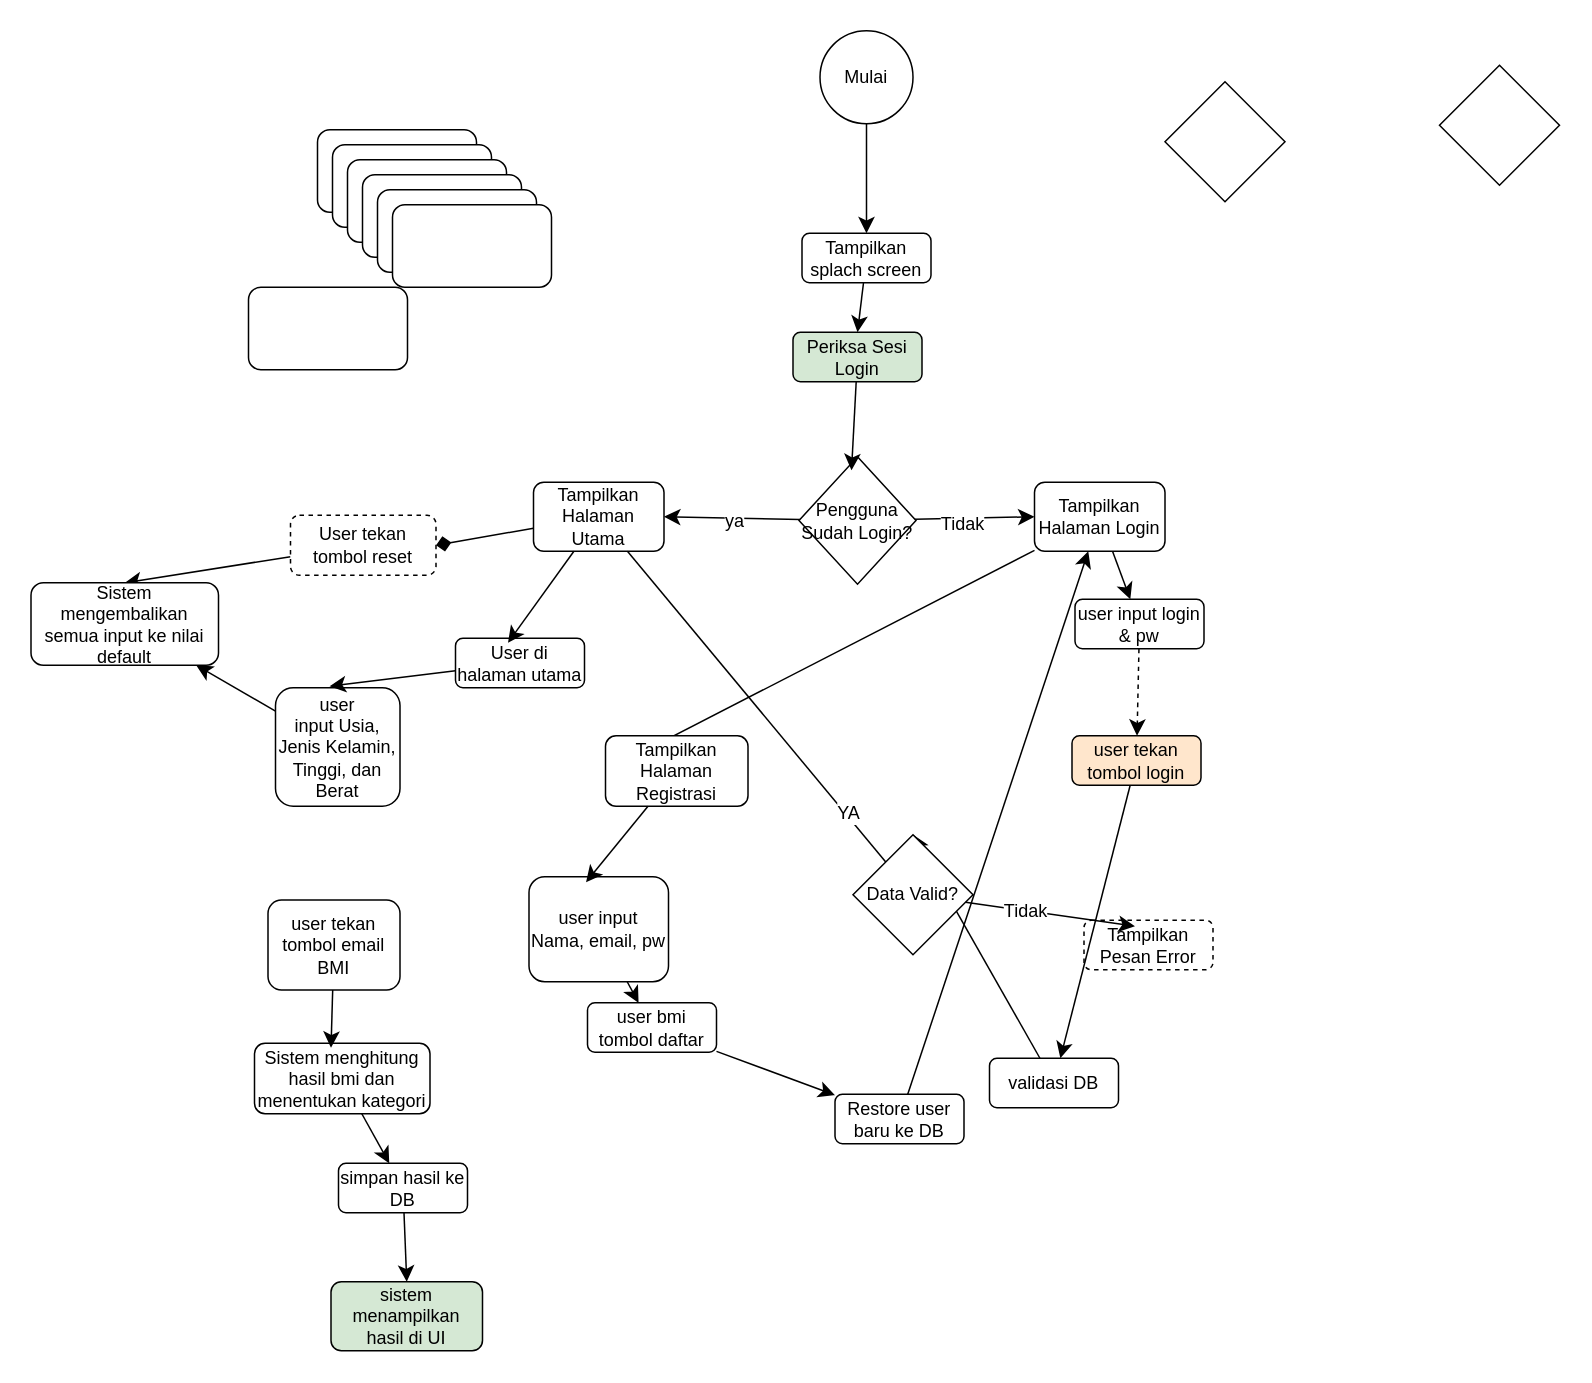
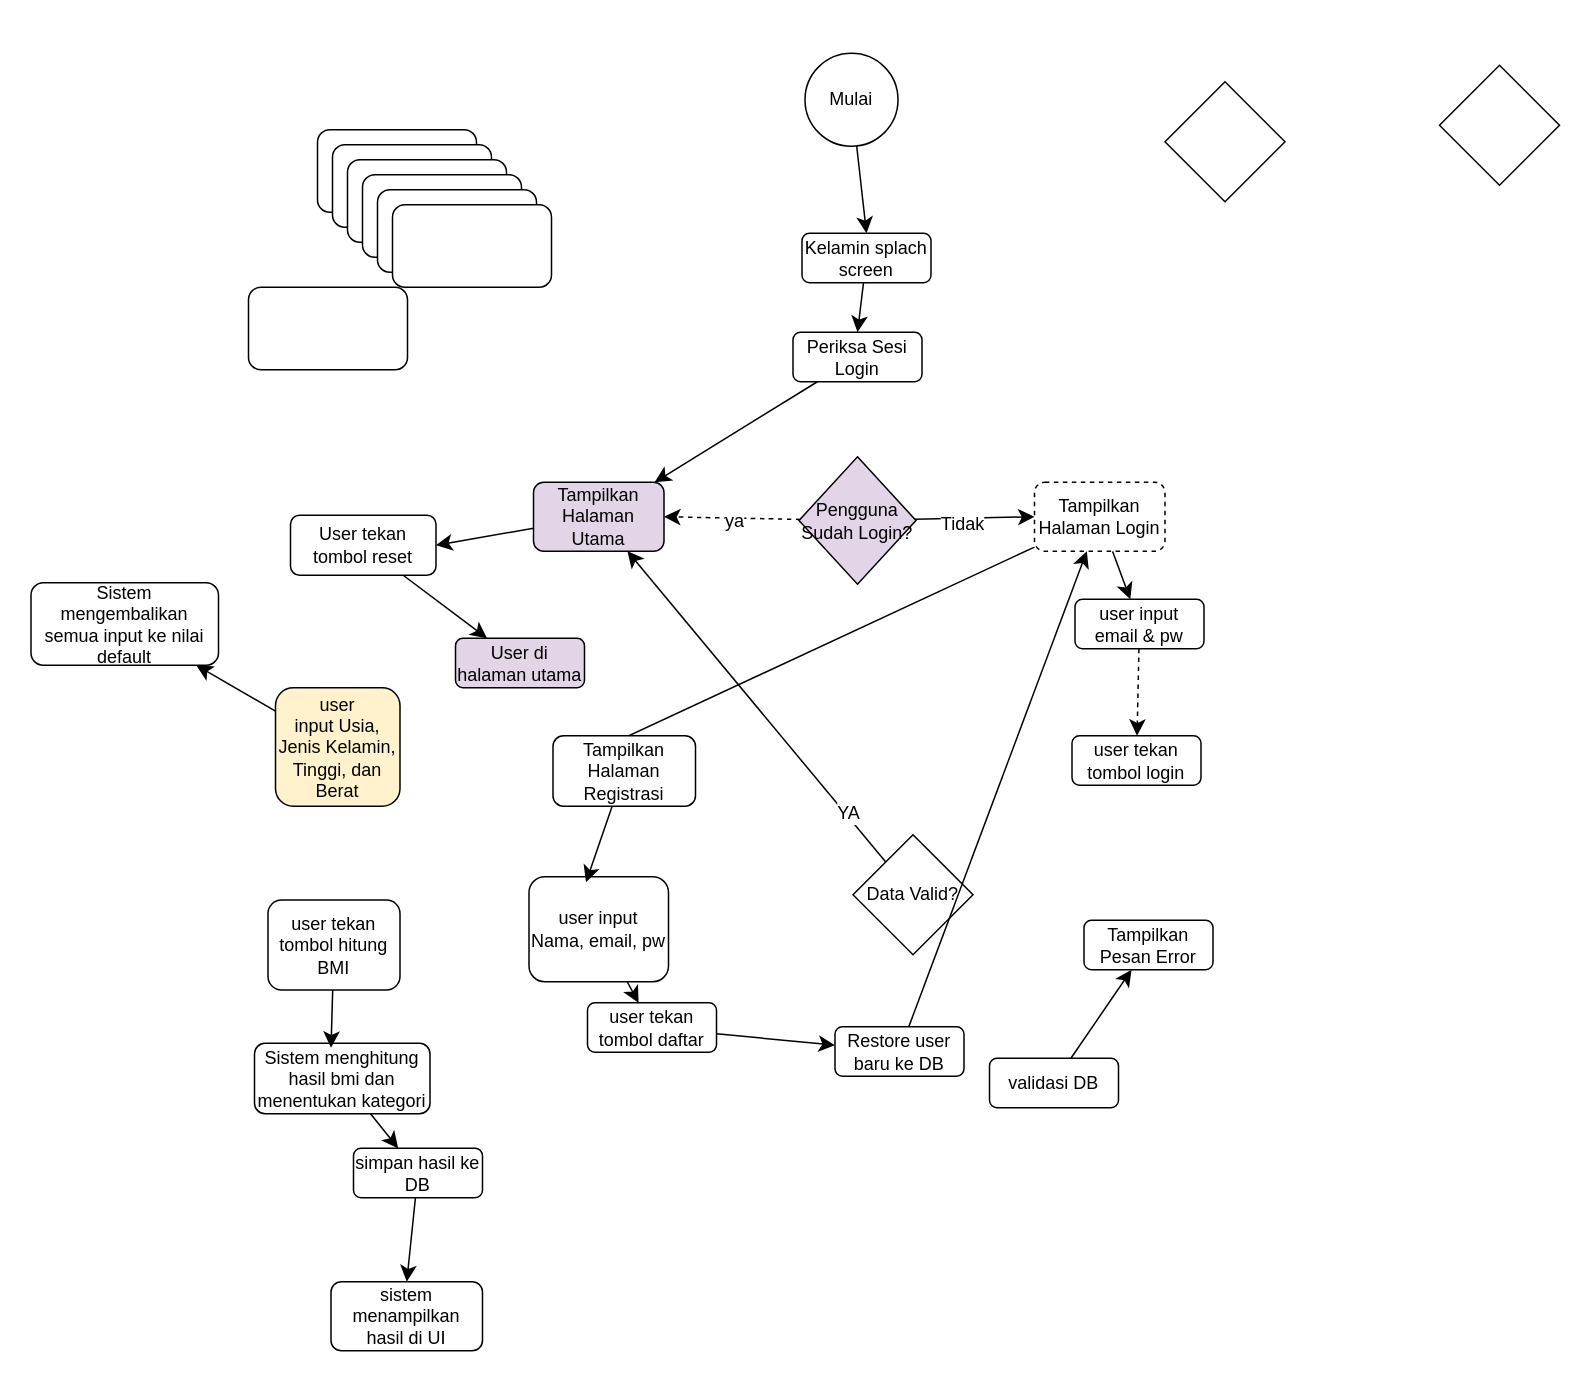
(866, 77) -> (851, 100)
(866, 259) -> (866, 259)
(857, 357) -> (857, 357)
(854, 421) -> (740, 430)
(599, 517) -> (599, 517)
(1100, 517) -> (1100, 517)
(771, 519) -> (771, 519)
(857, 521) -> (857, 521)
(451, 543) -> (449, 543)
(363, 545) -> (363, 545)
(632, 557) -> (635, 561)
(213, 569) -> (440, 603)
(544, 592) -> none
(1139, 625) -> (1139, 625)
(520, 663) -> (520, 663)
(397, 678) -> none
(338, 747) -> (338, 747)
(1136, 761) -> (1136, 761)
(677, 771) -> (624, 771)
(1046, 914) -> none
(1096, 916) -> none
(1148, 945) -> (1148, 945)
(334, 946) -> (334, 946)
(996, 981) -> (1098, 1018)
(652, 1028) -> (652, 1028)
(899, 1119) -> (899, 1052)
(403, 1188) -> (418, 1173)
(407, 1316) -> (407, 1316)
